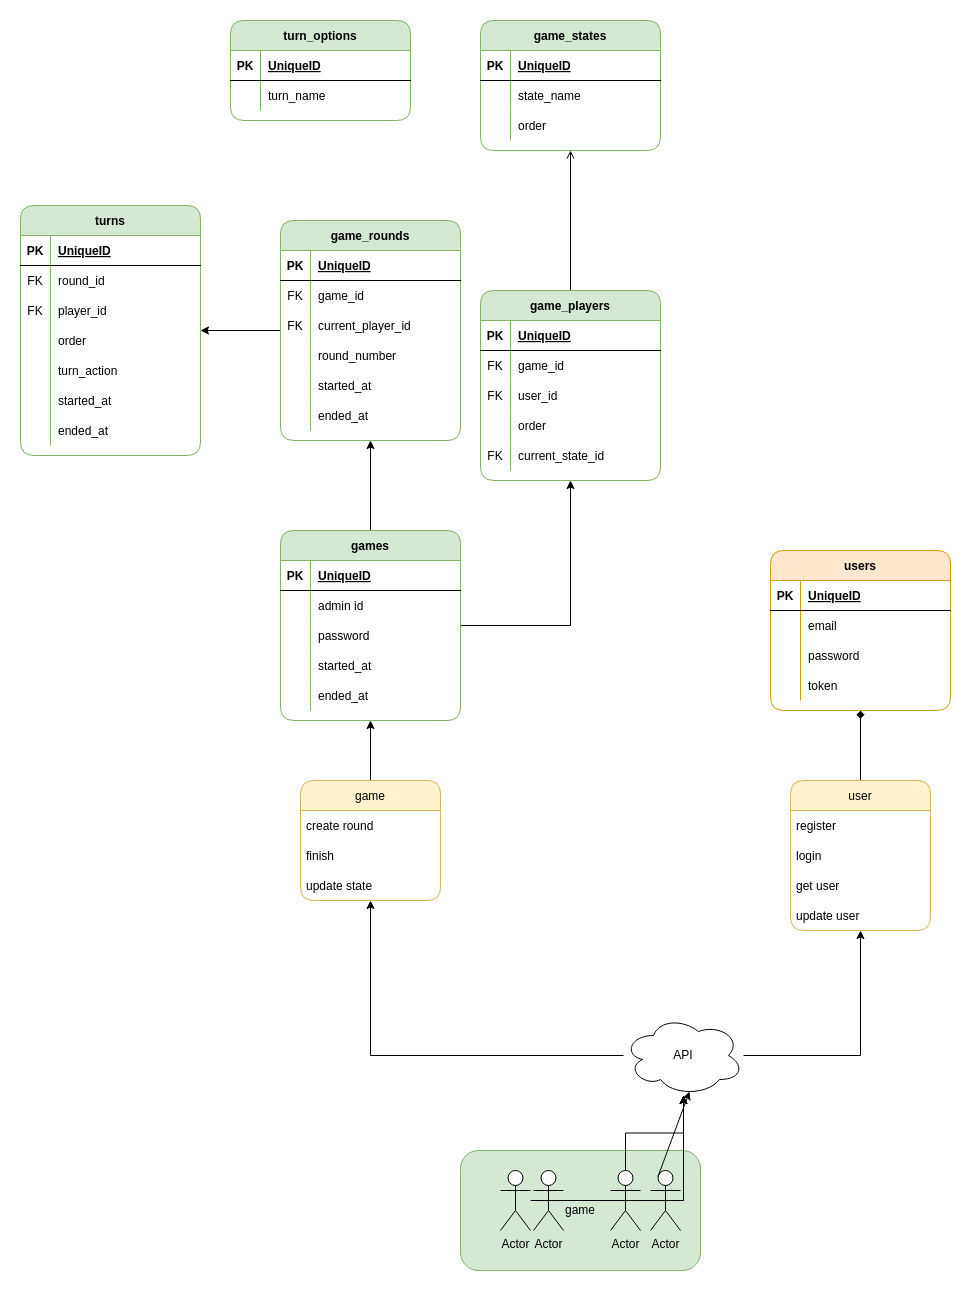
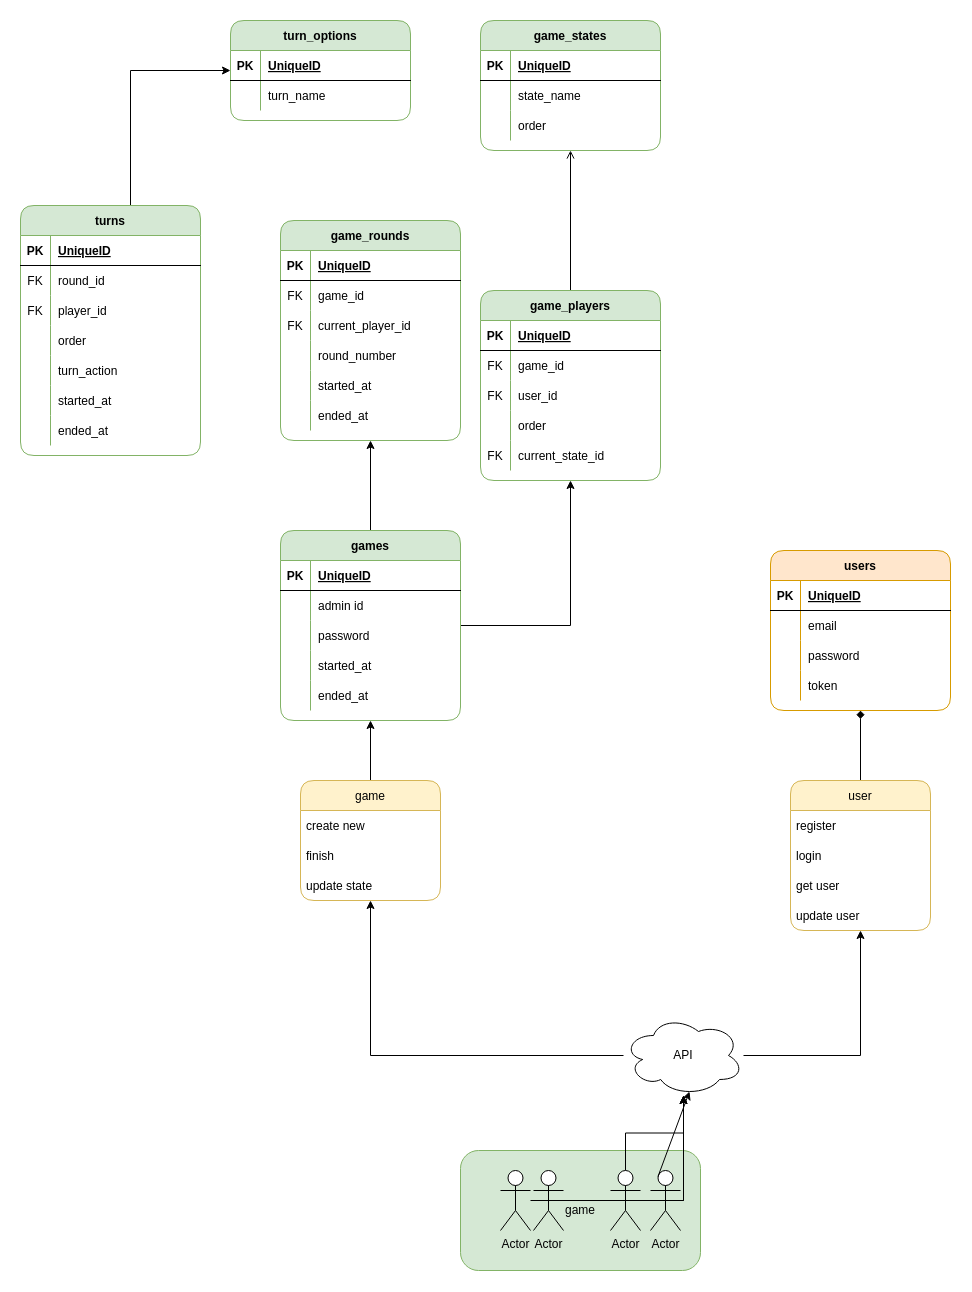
none -> (131, 92)
(243, 331) -> none
(345, 826) -> (338, 826)
